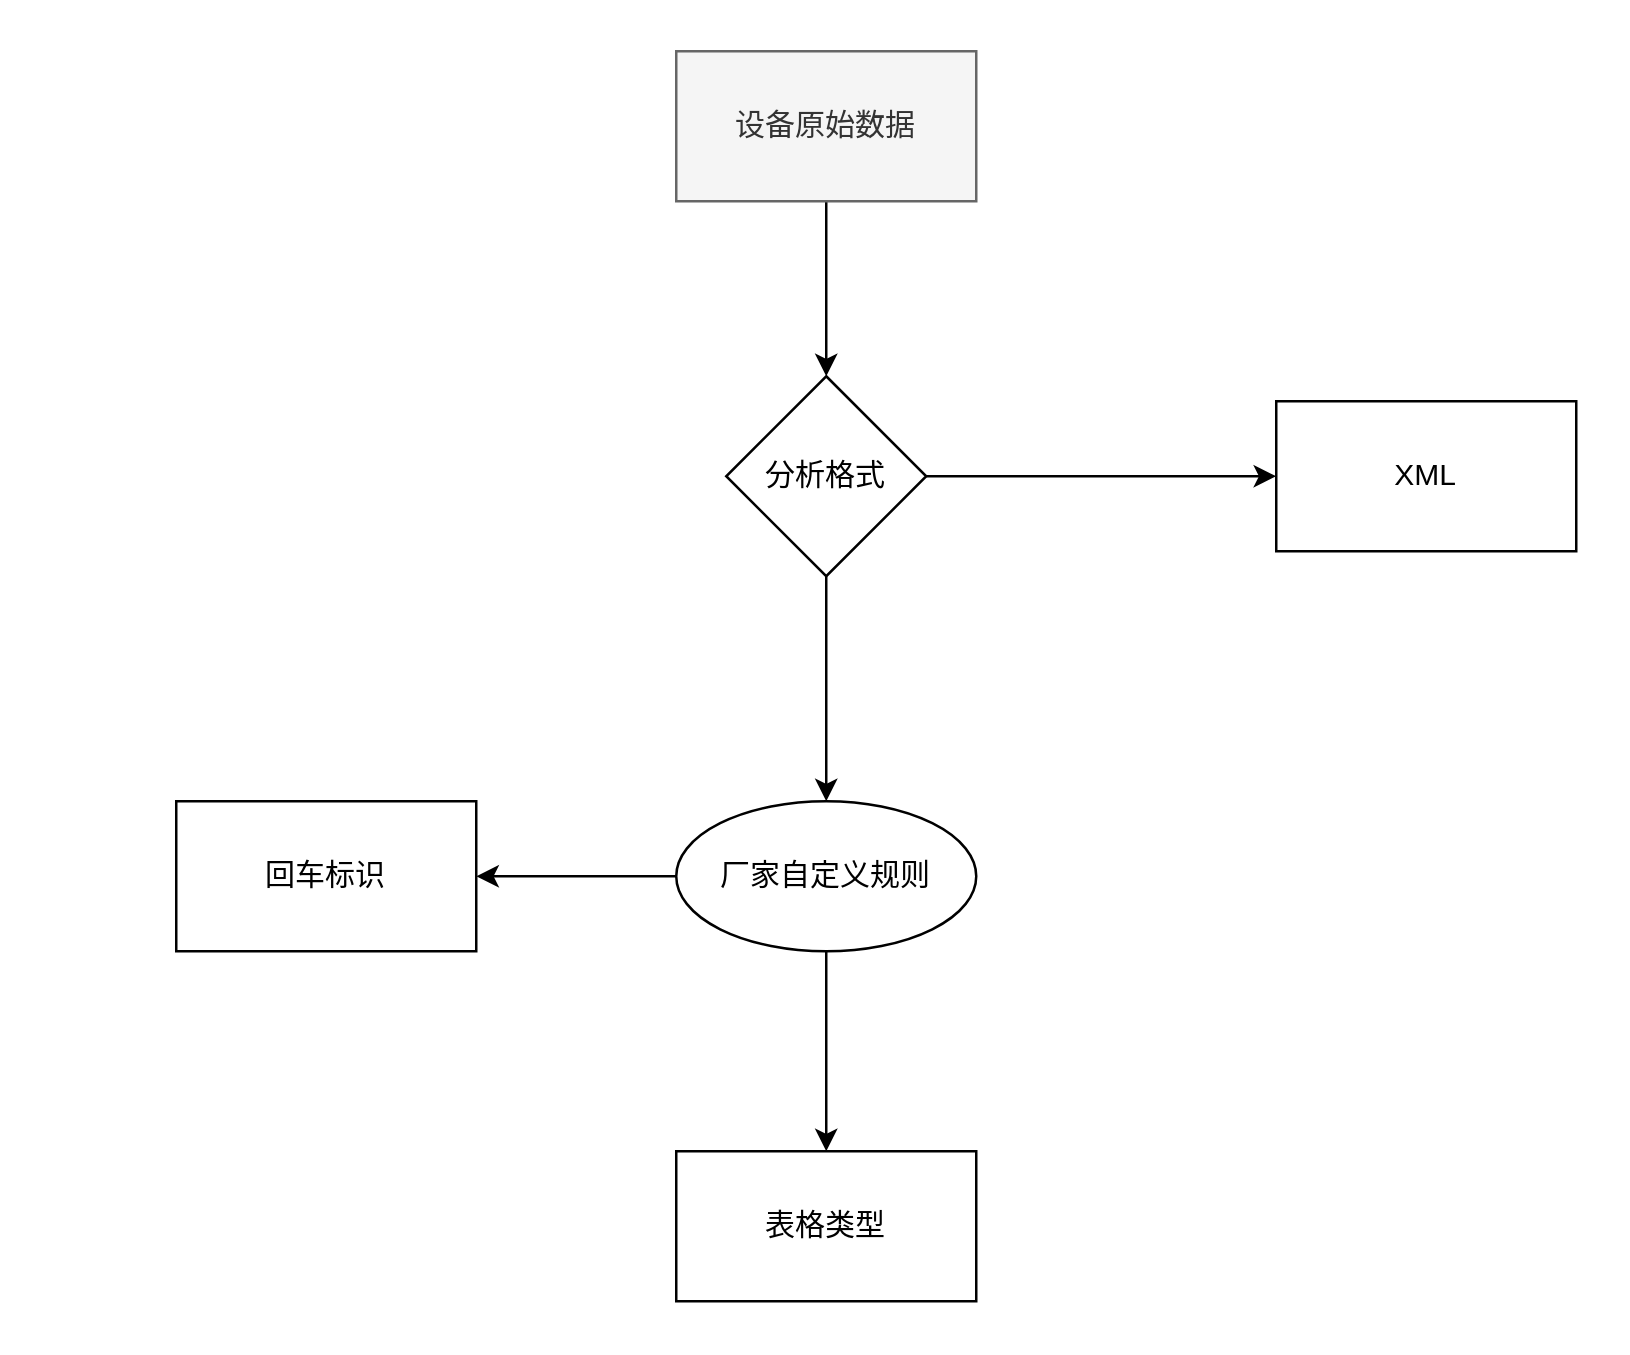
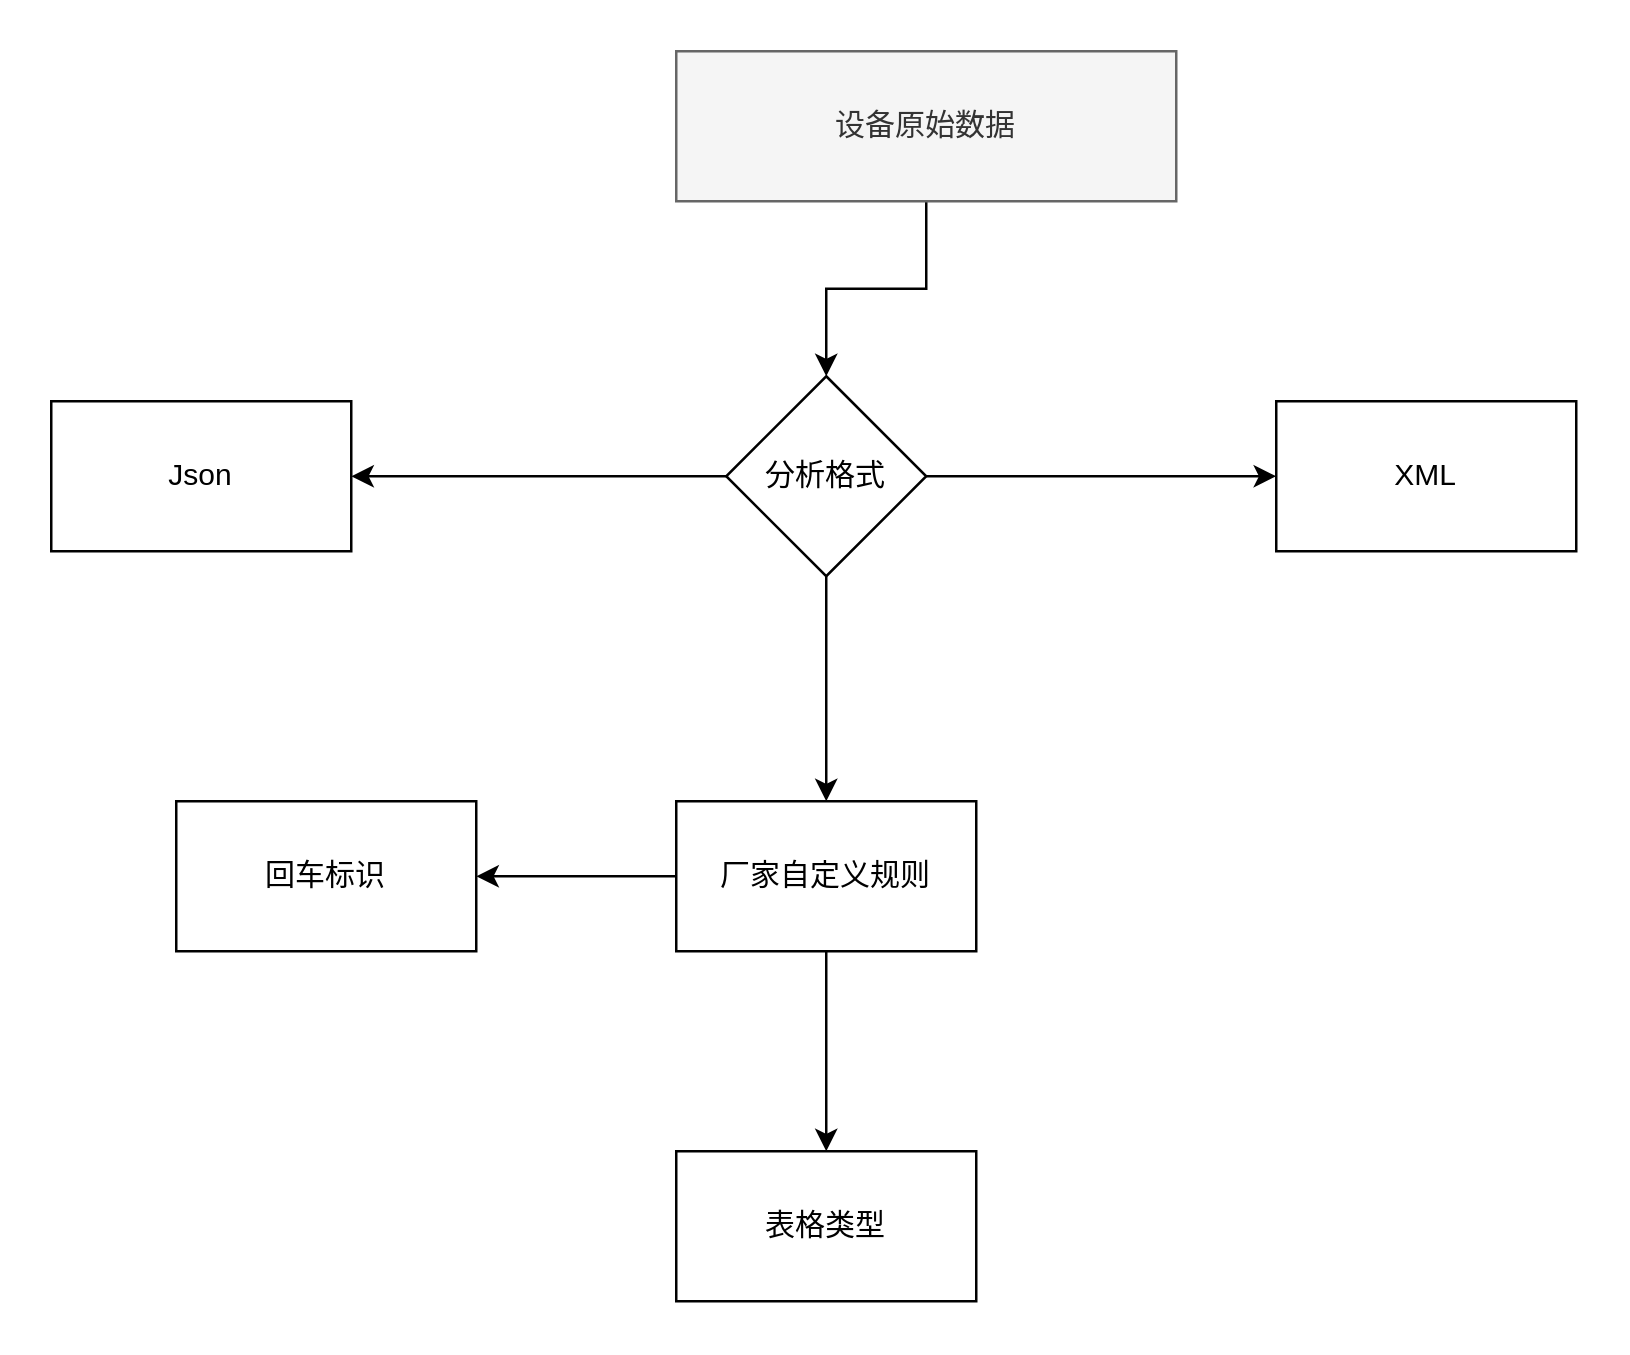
(826, 126) -> (926, 126)
none -> (201, 476)
none -> (547, 476)
(826, 876) -> (826, 876)
